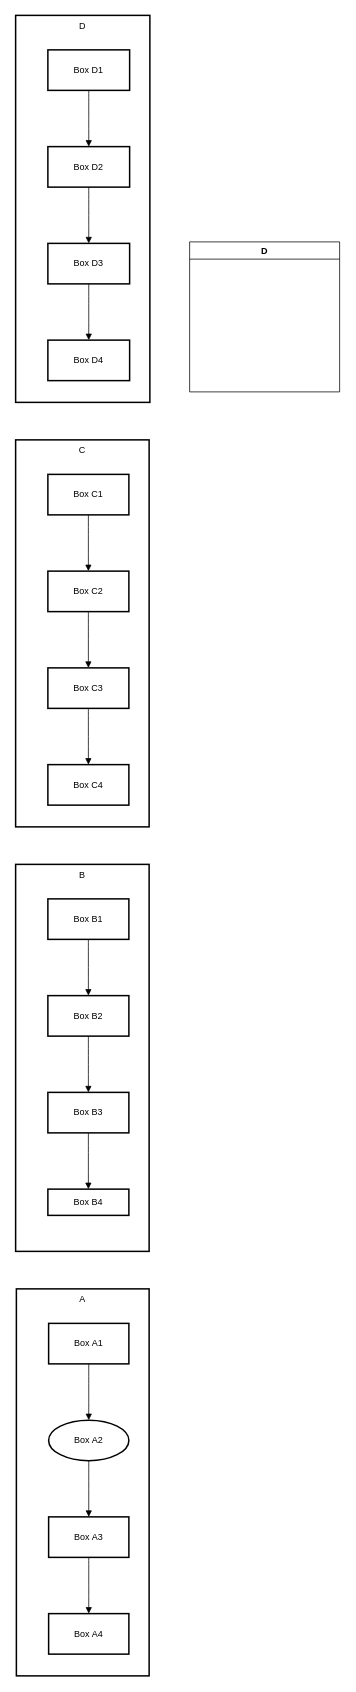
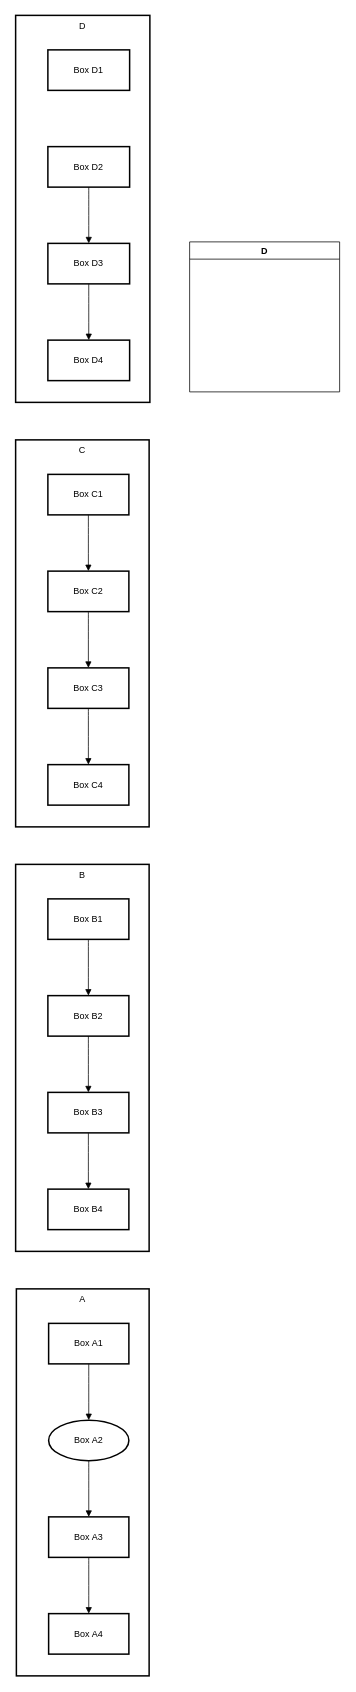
(89, 116) -> none
(88, 1202) -> (88, 1209)
